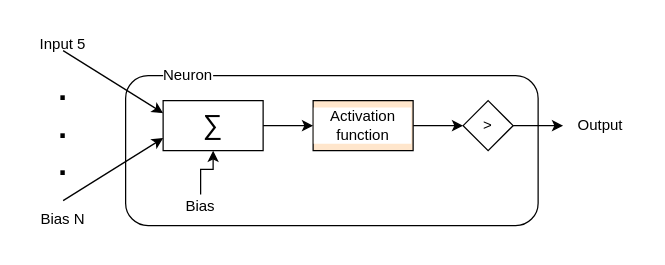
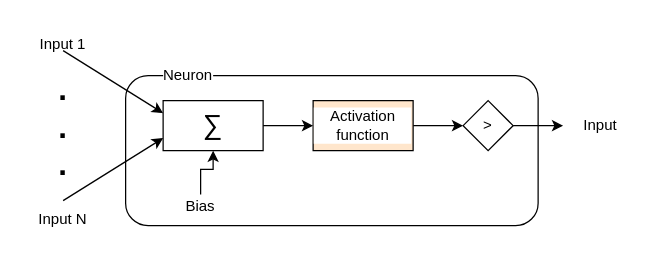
(63, 44) -> (63, 44)
(601, 126) -> (601, 126)
(63, 219) -> (63, 219)
